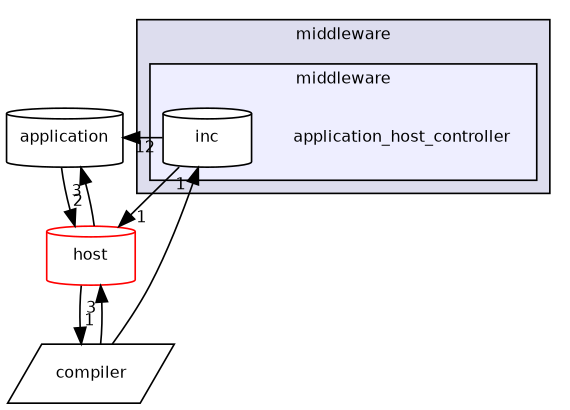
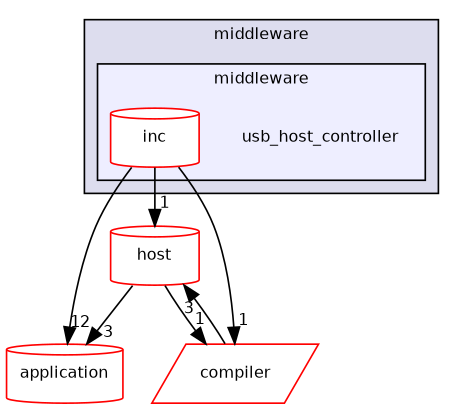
(65, 138) -> (65, 374)
(207, 138) -> (155, 138)
(402, 138) -> (320, 138)
(65, 189) -> none
(159, 267) -> (219, 242)
(91, 374) -> (235, 374)
